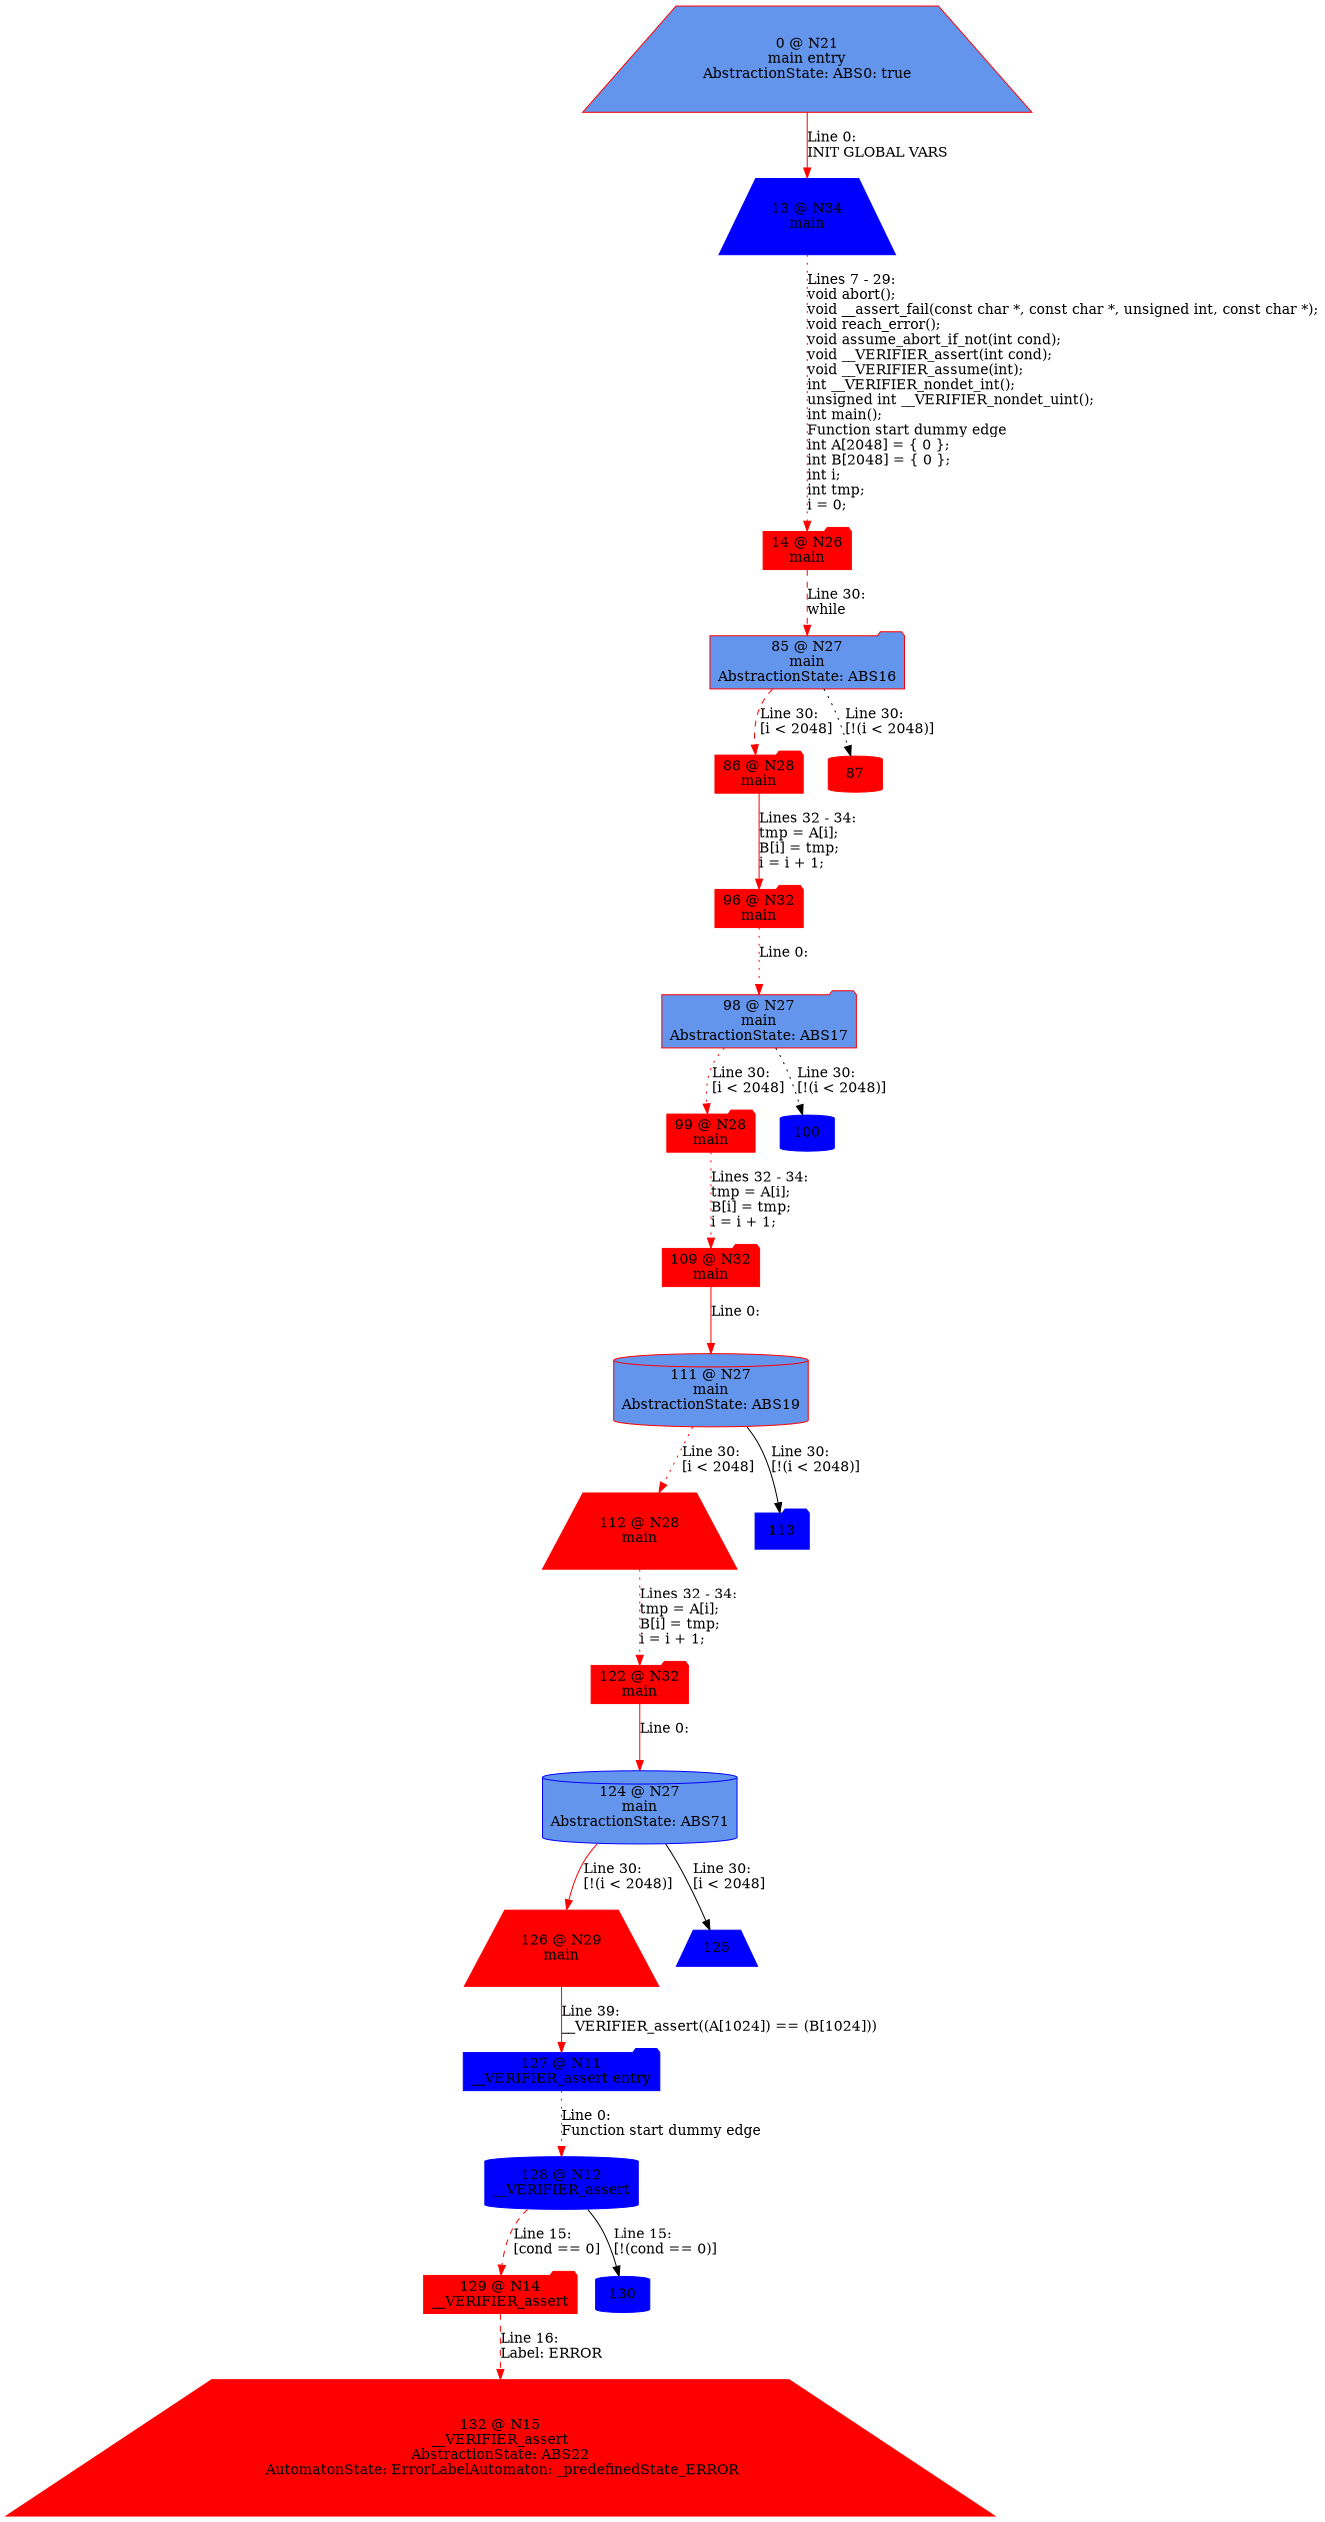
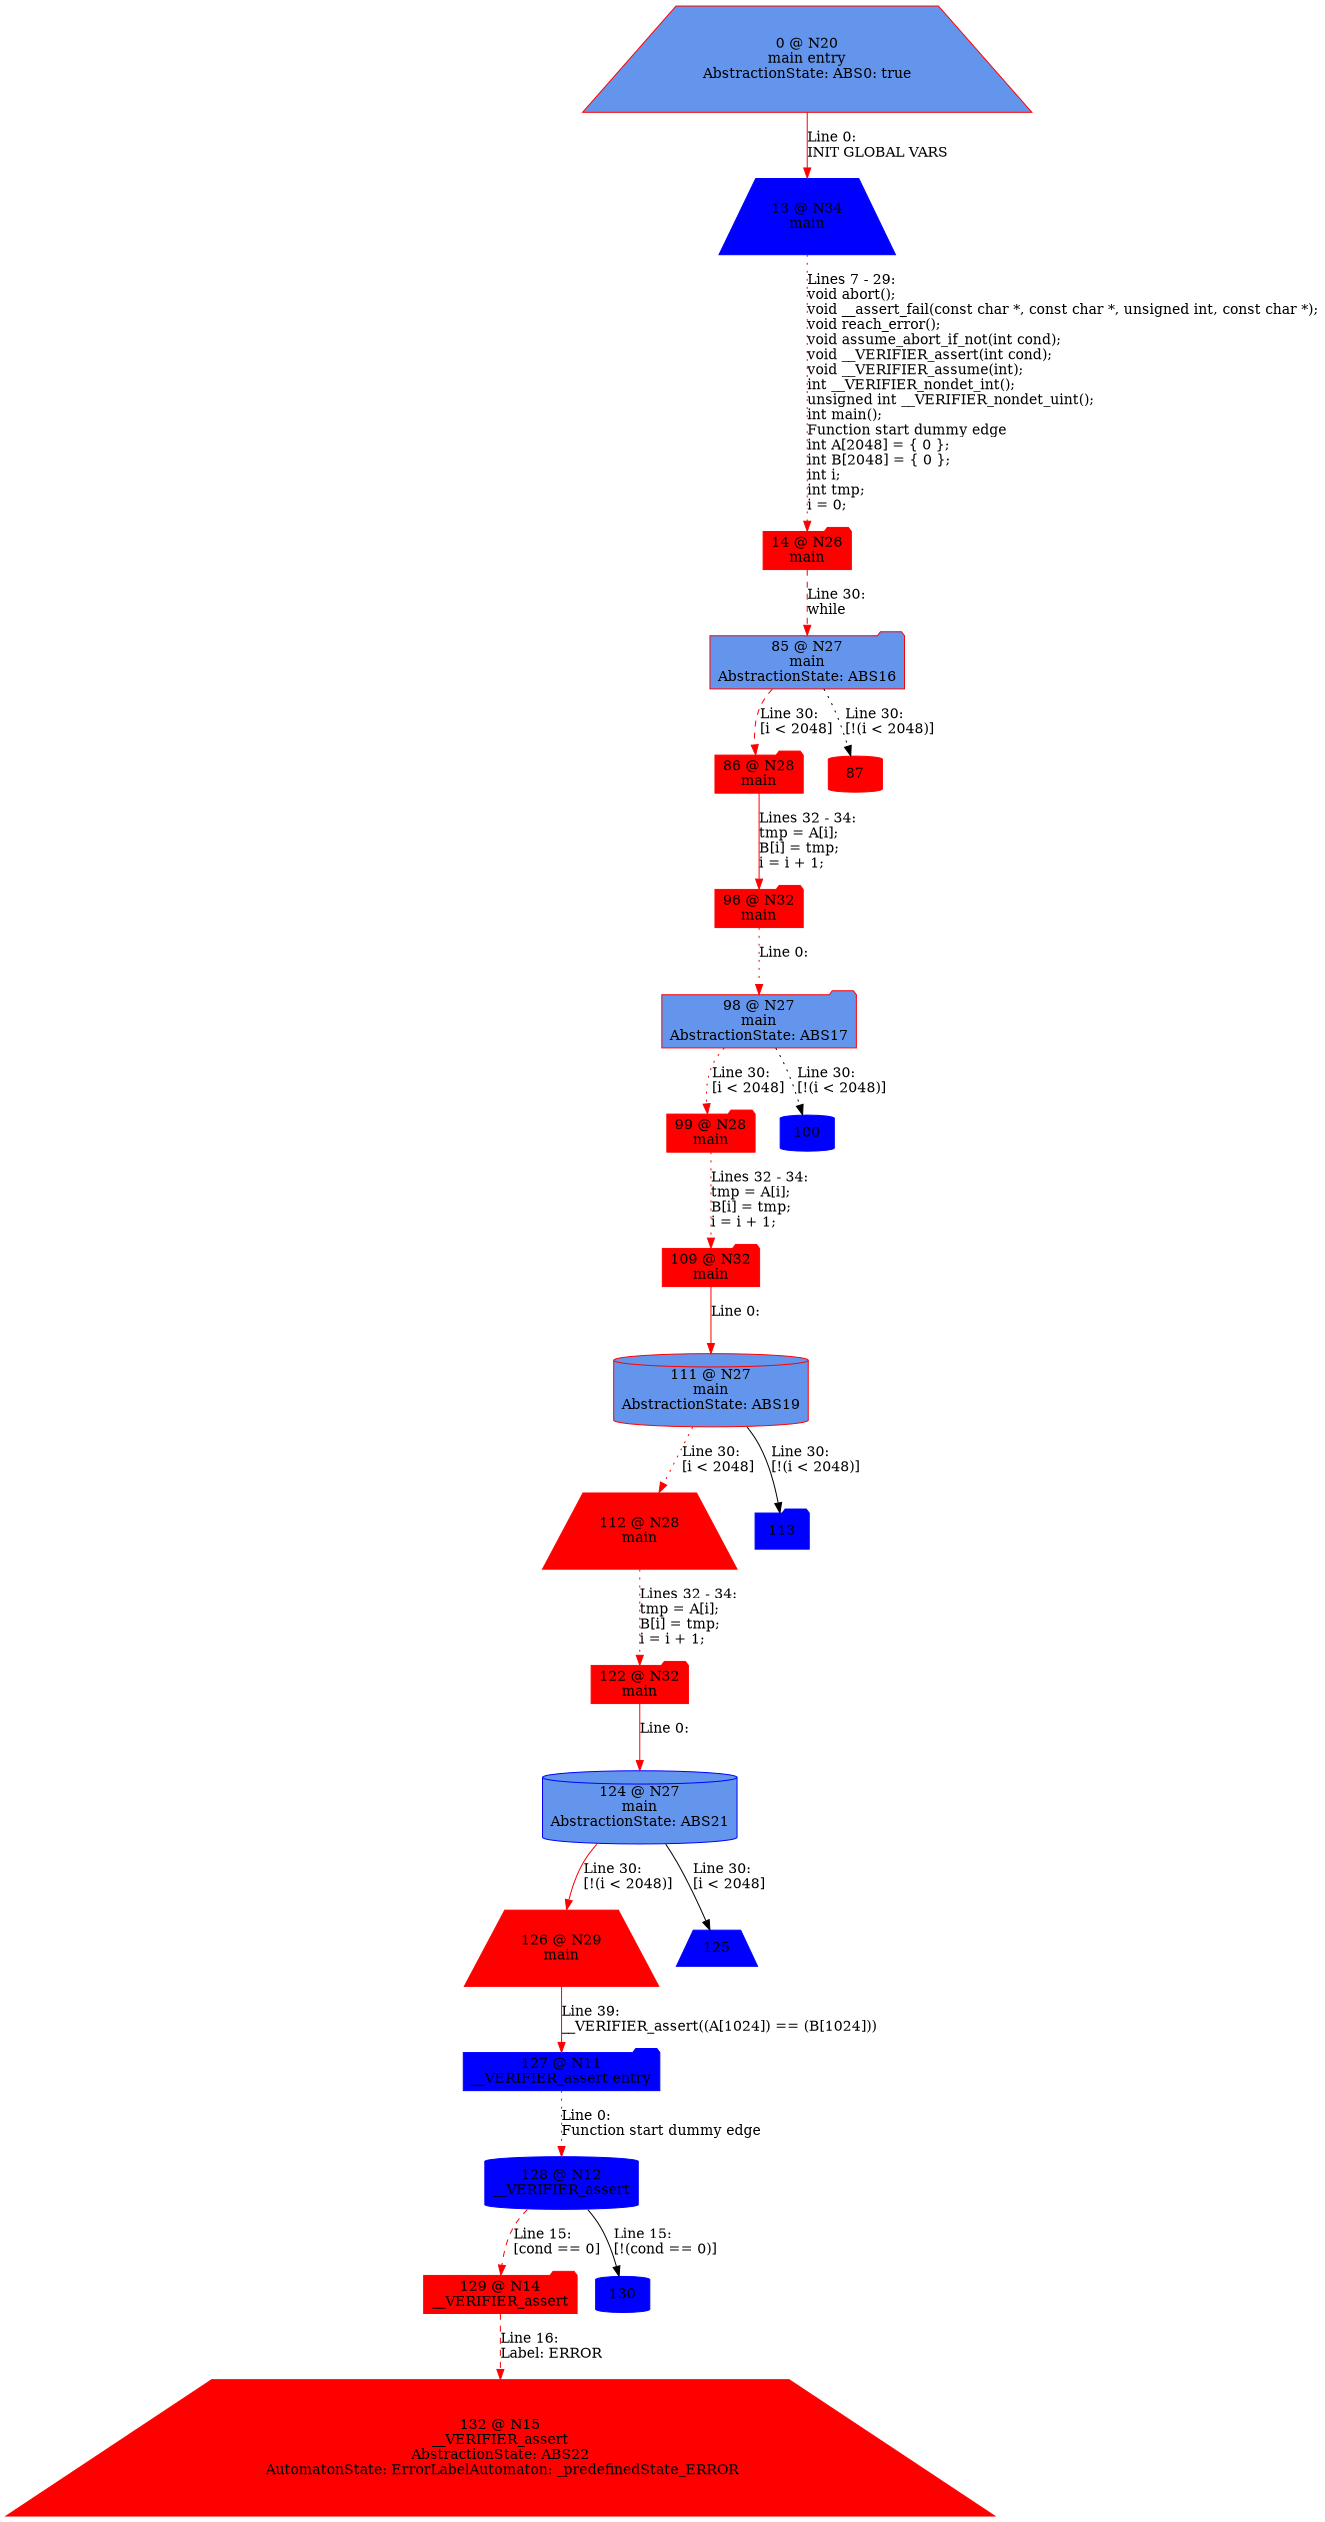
(807, 59) -> (807, 59)
(640, 1807) -> (640, 1807)
